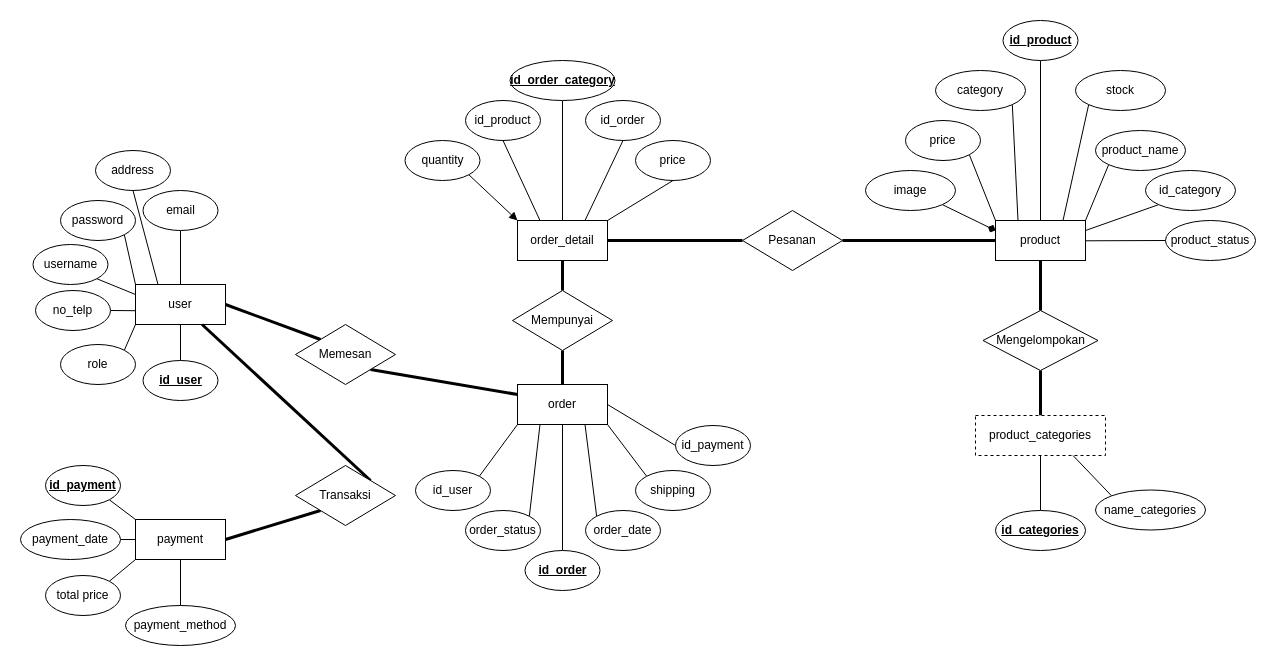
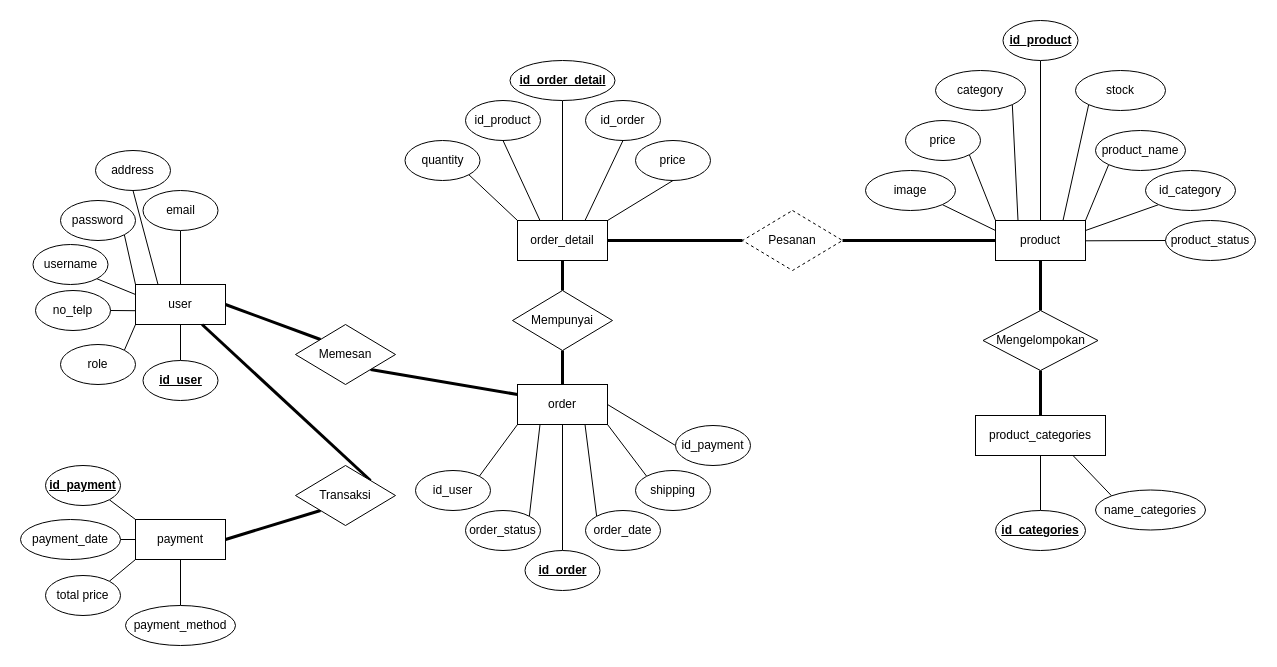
(563, 81) -> (563, 81)
(510, 214) -> (513, 216)
(988, 227) -> (991, 228)
(793, 241) -> (793, 241)
(1041, 436) -> (1041, 436)
